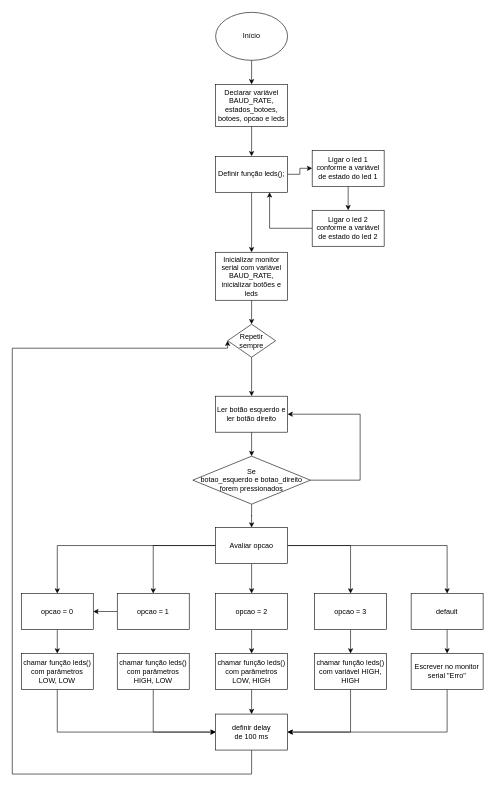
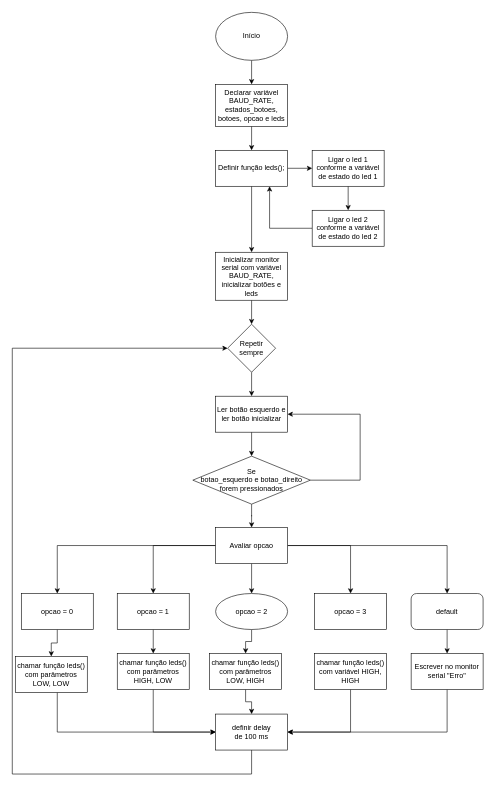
(252, 174) -> (252, 168)
(252, 341) -> (252, 348)
(252, 414) -> (252, 414)
(107, 612) -> (153, 648)
(252, 612) -> (252, 612)
(447, 612) -> (447, 612)
(351, 640) -> none
(57, 672) -> (51, 675)
(252, 672) -> (246, 672)
